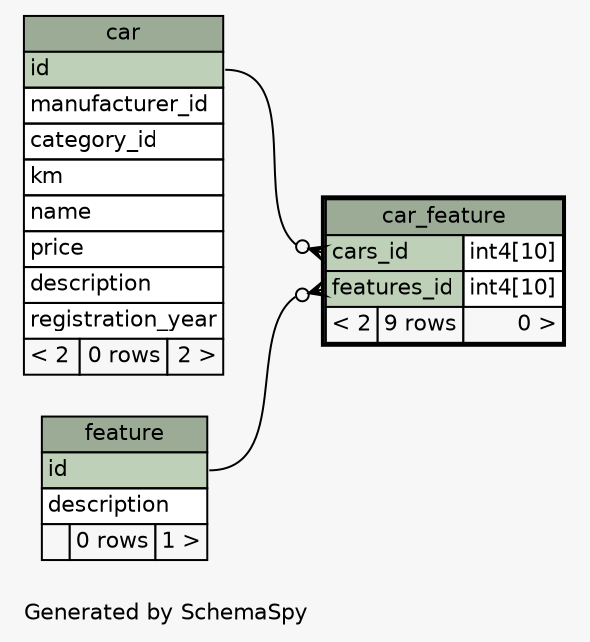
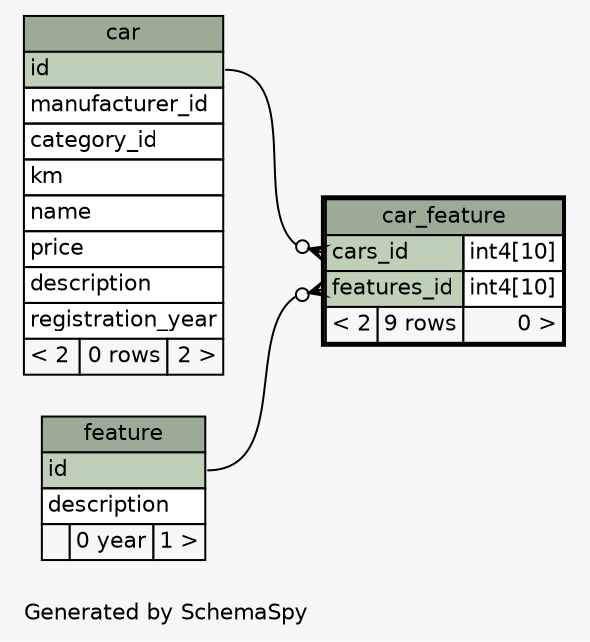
(113, 541) -> (112, 541)
